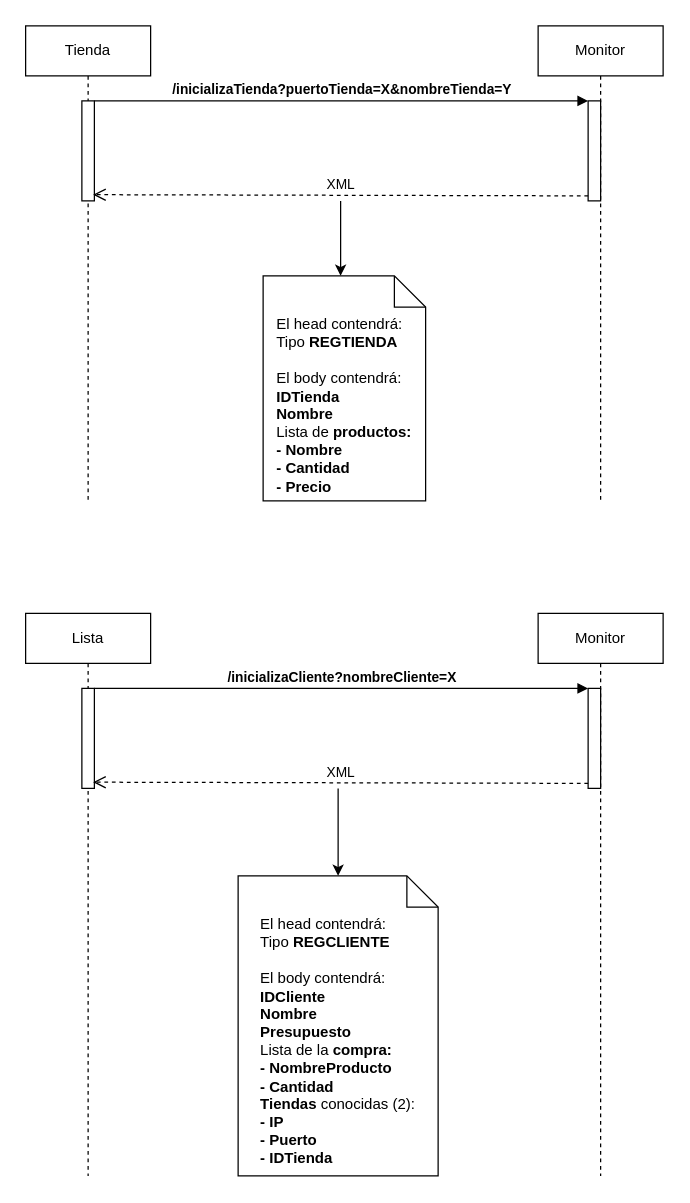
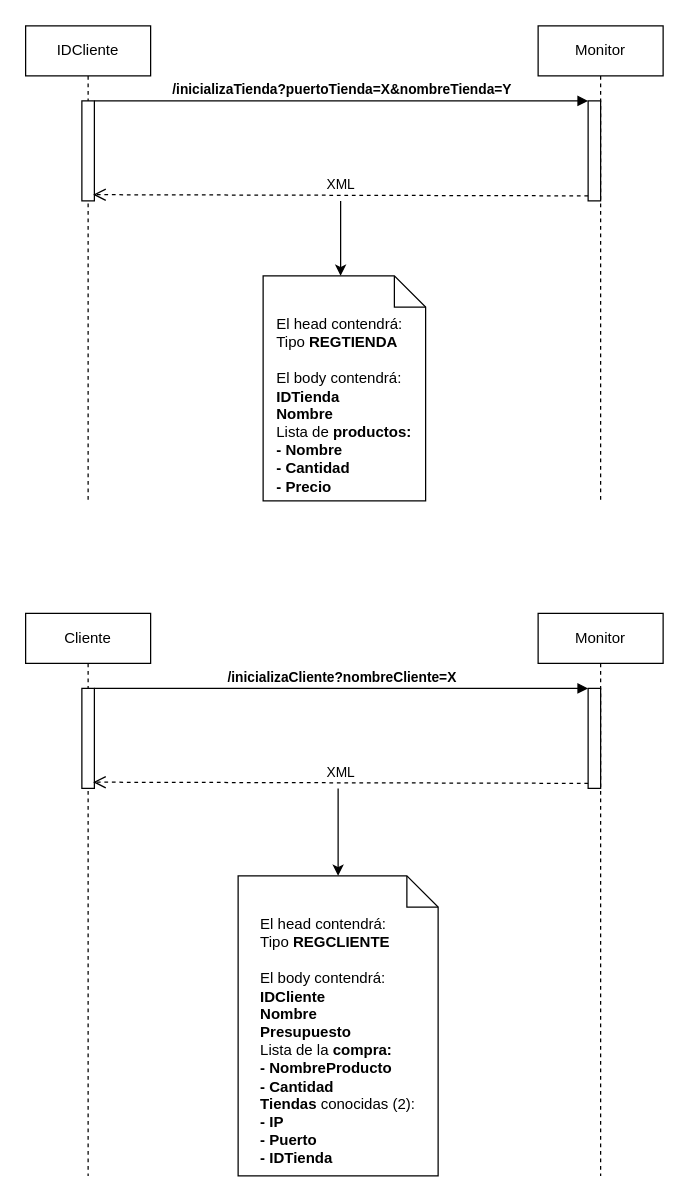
(88, 51) -> (88, 51)
(88, 638) -> (88, 638)
